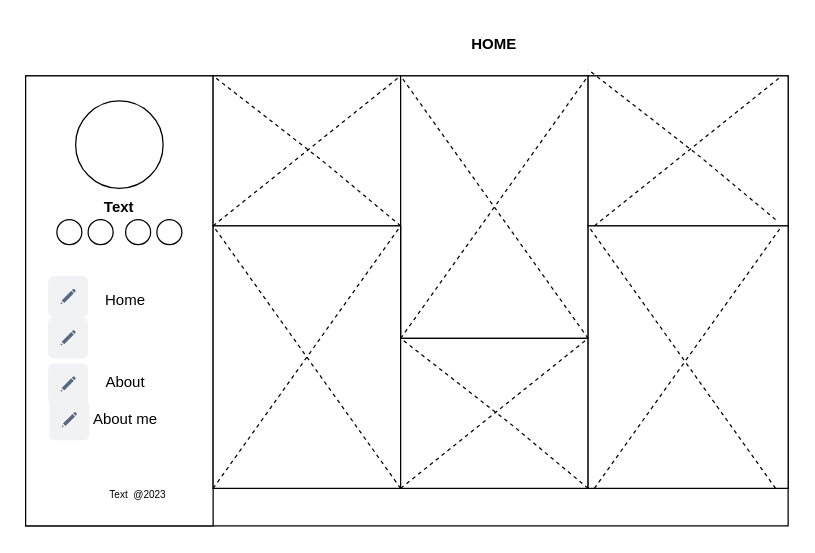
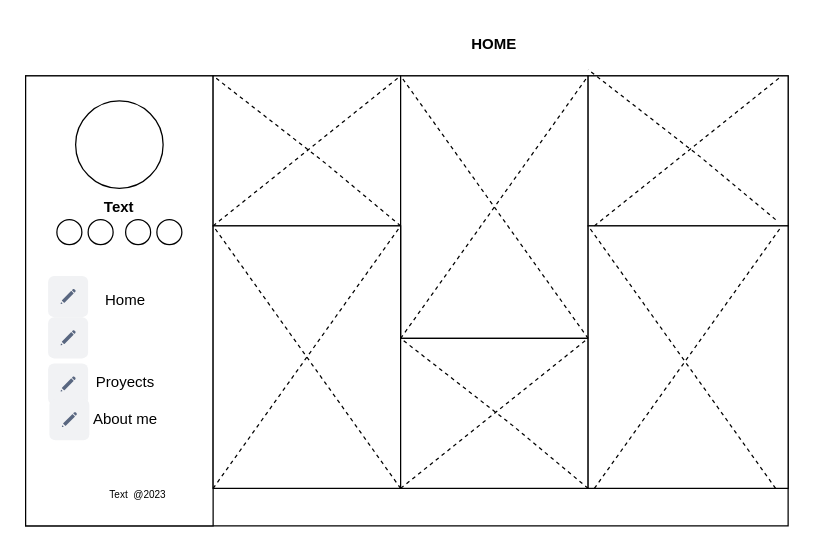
(126, 382) -> (126, 382)
